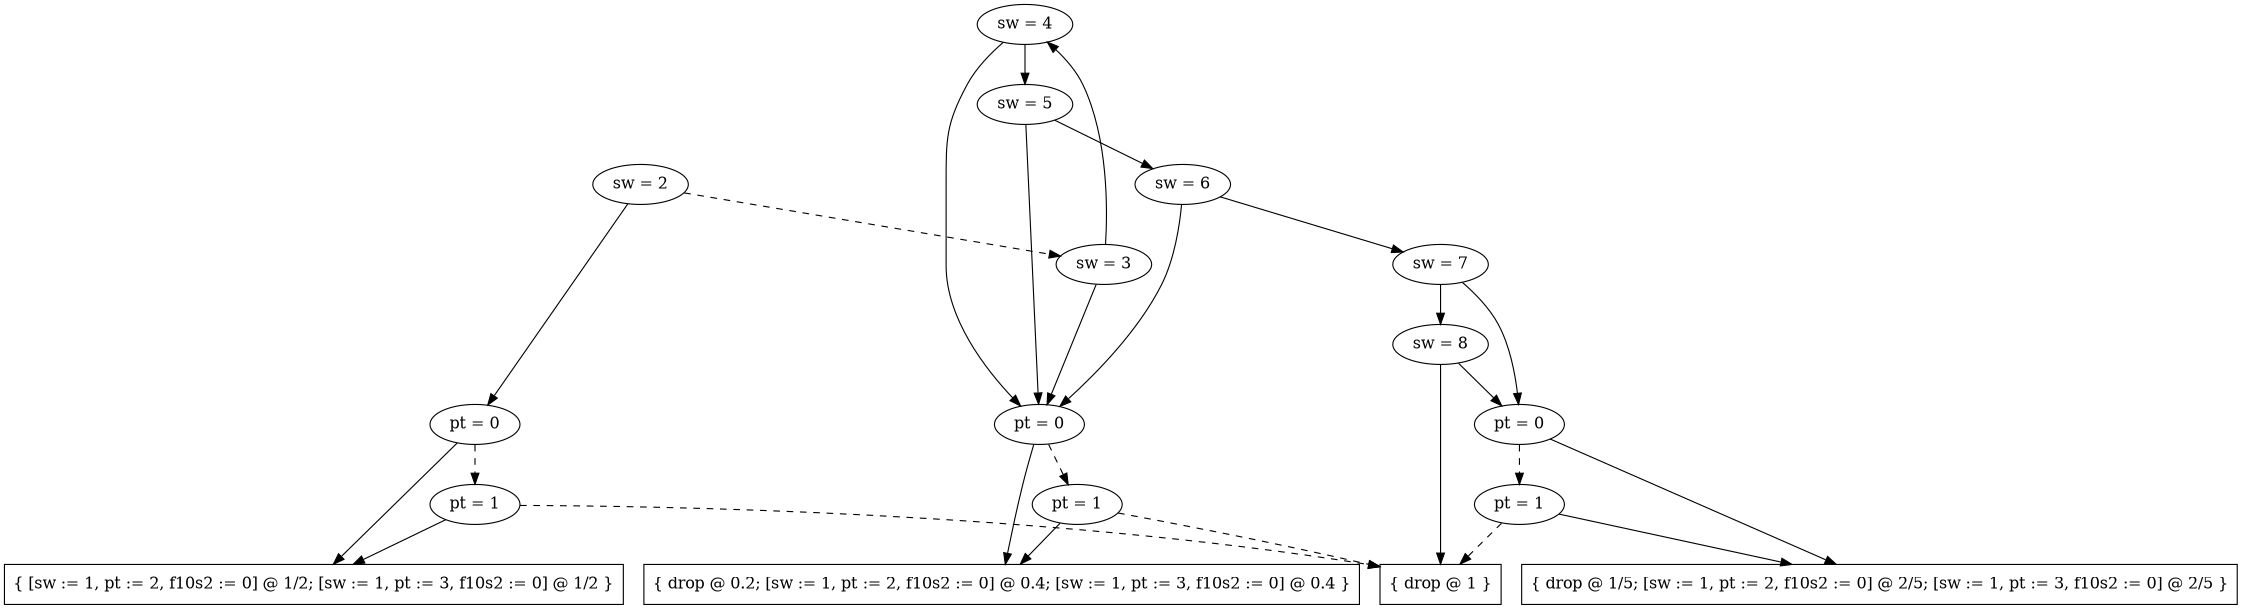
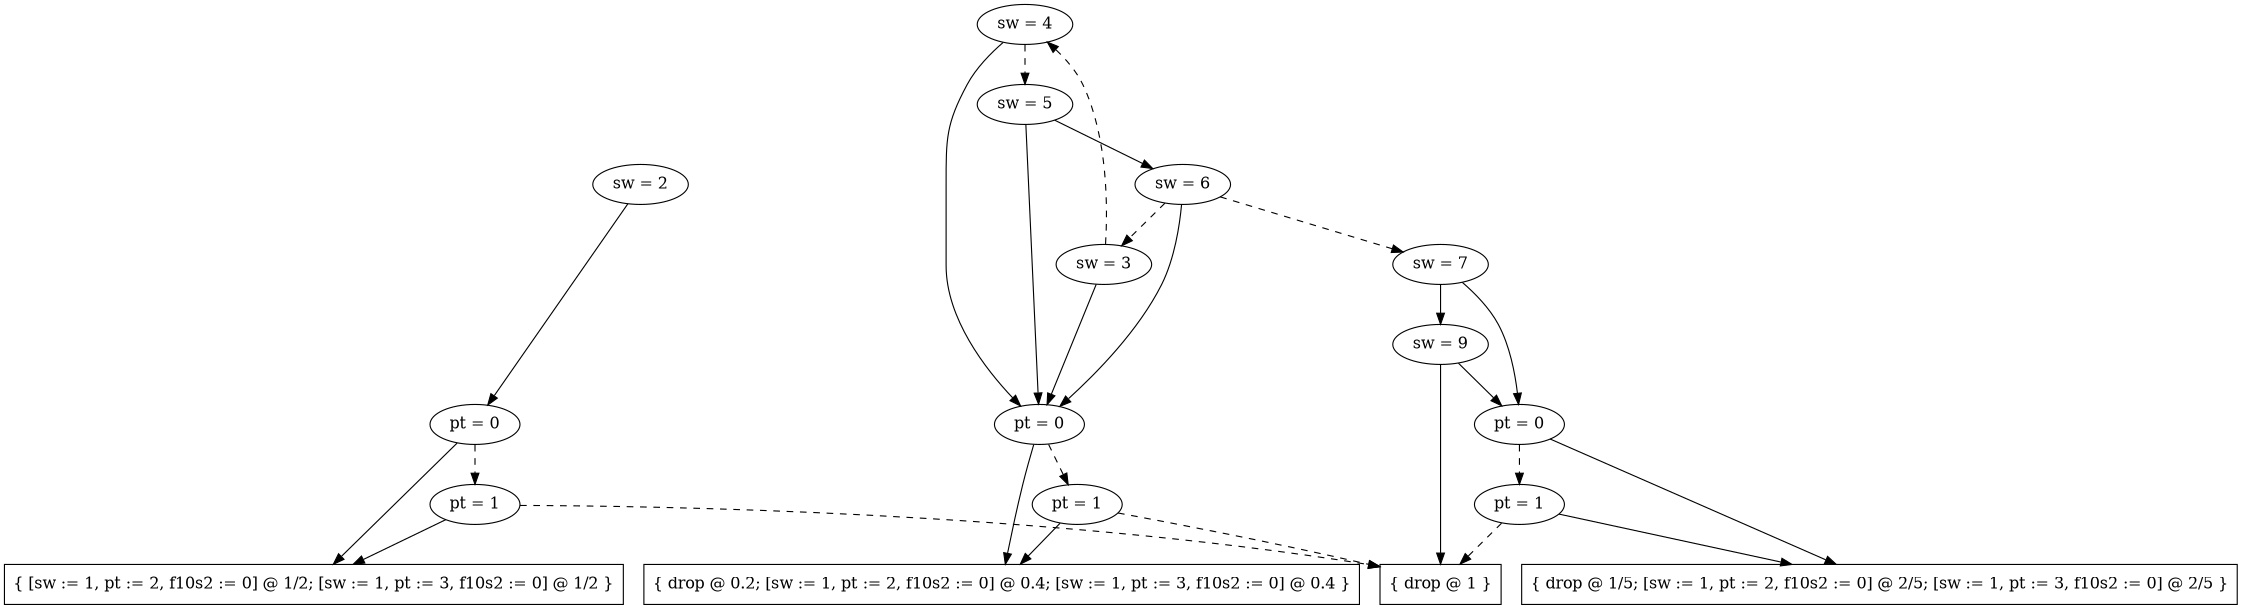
(1025, 59) -> (1025, 59)
(1102, 151) -> (1102, 151)
(1306, 223) -> (1306, 223)
(867, 224) -> (1147, 221)
(1441, 344) -> (1441, 344)
